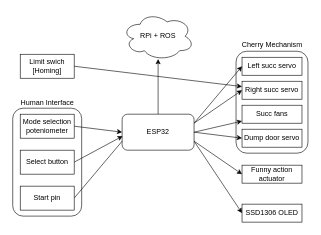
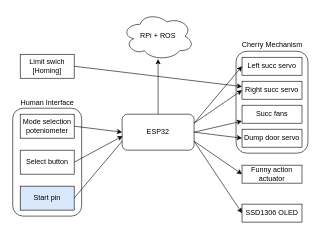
(47, 198) -> (47, 198)
